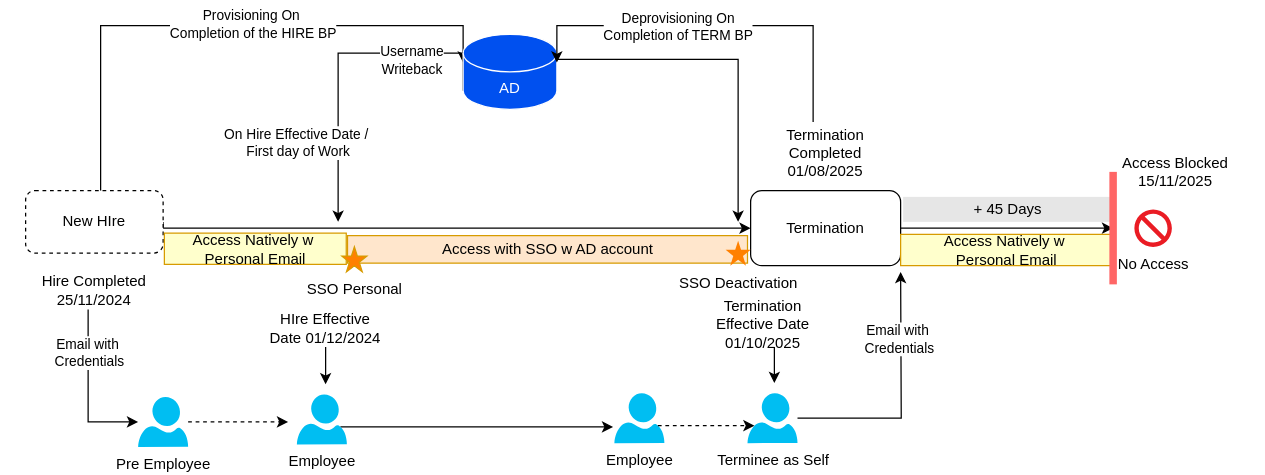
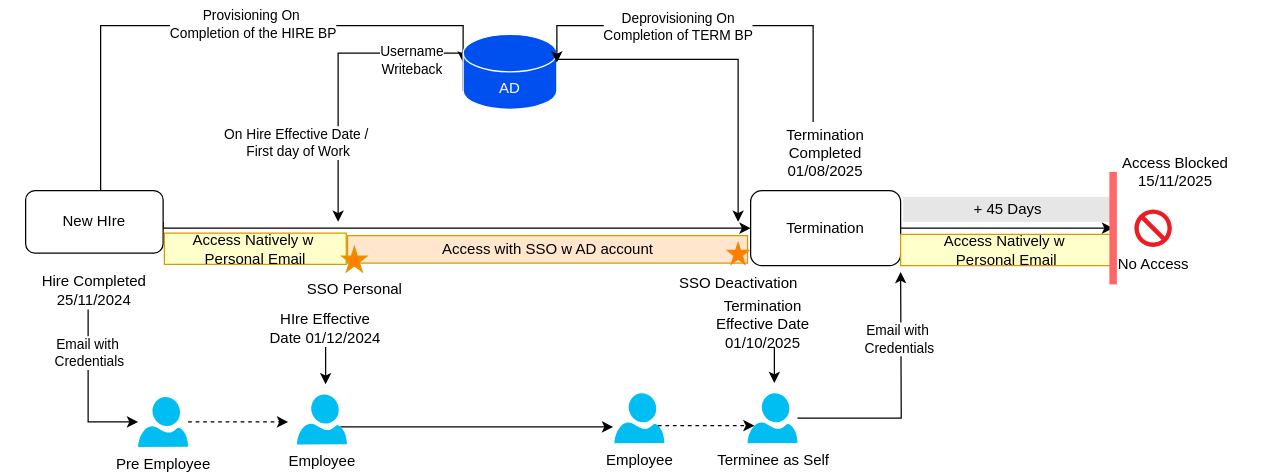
(94, 222) -> (94, 222)
